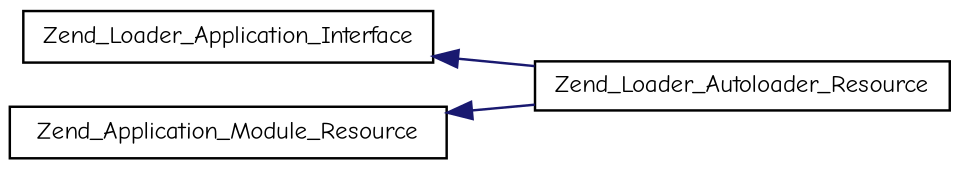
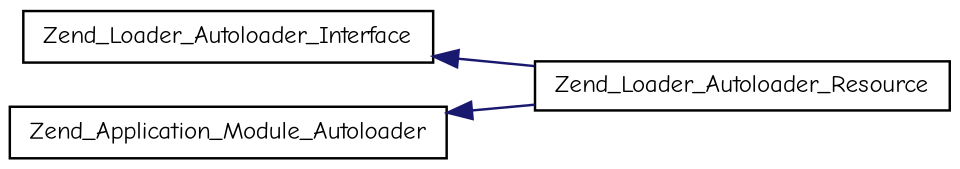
(228, 37) -> (228, 37)
(228, 133) -> (228, 133)
